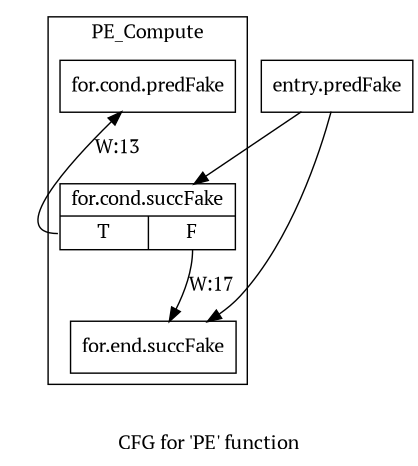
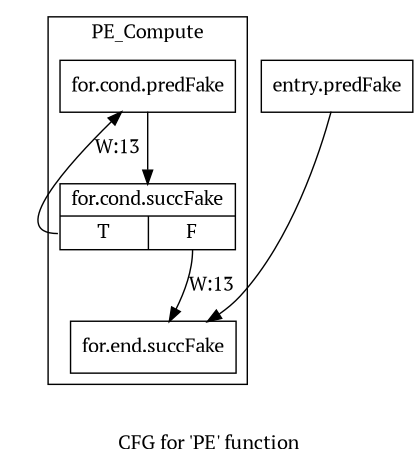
(256, 142) -> (148, 141)
(212, 285) -> (212, 285)
